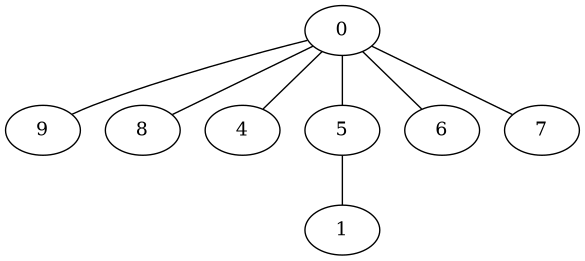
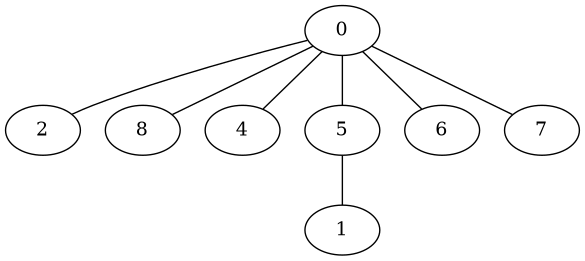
(43, 130) -> (43, 130)
